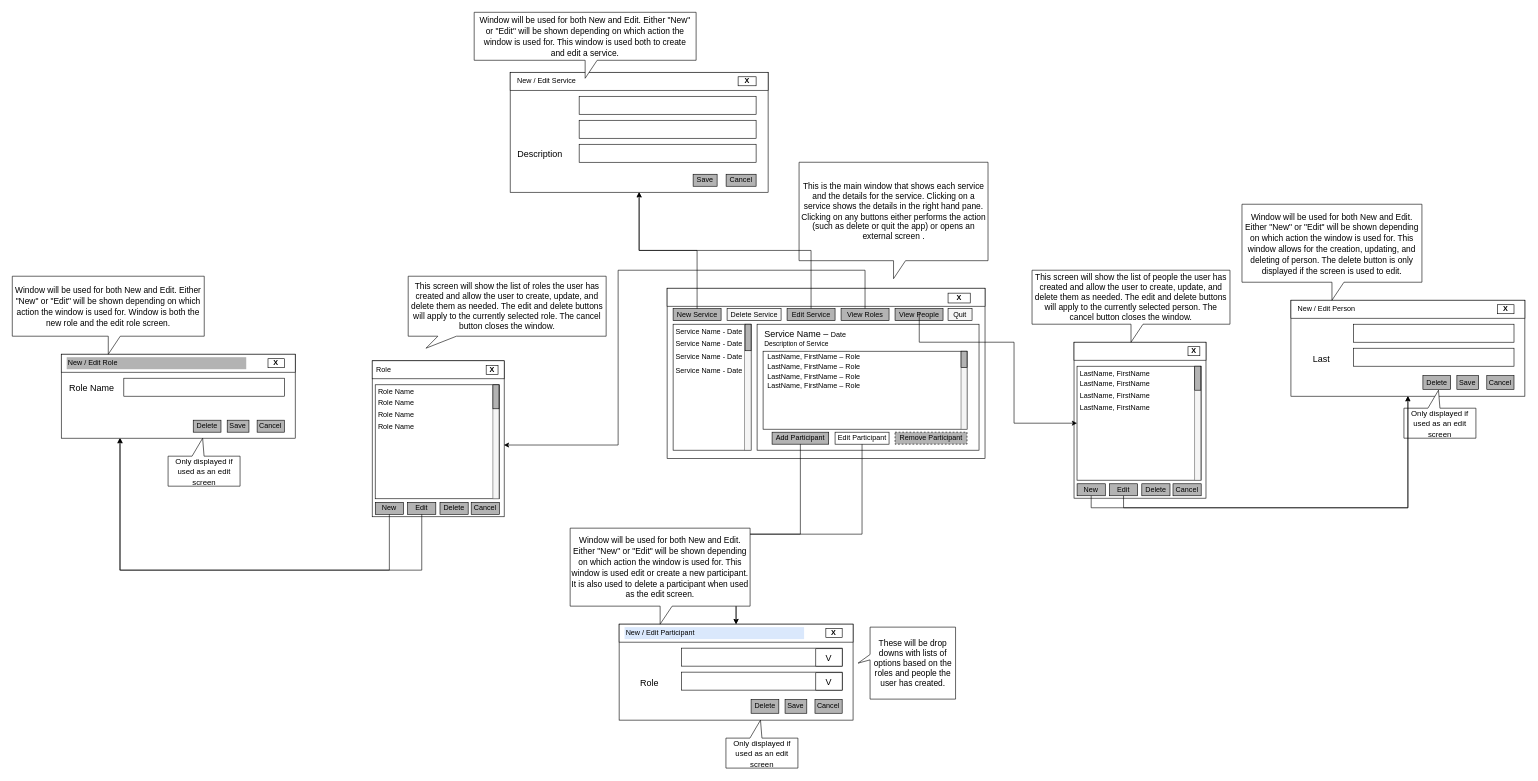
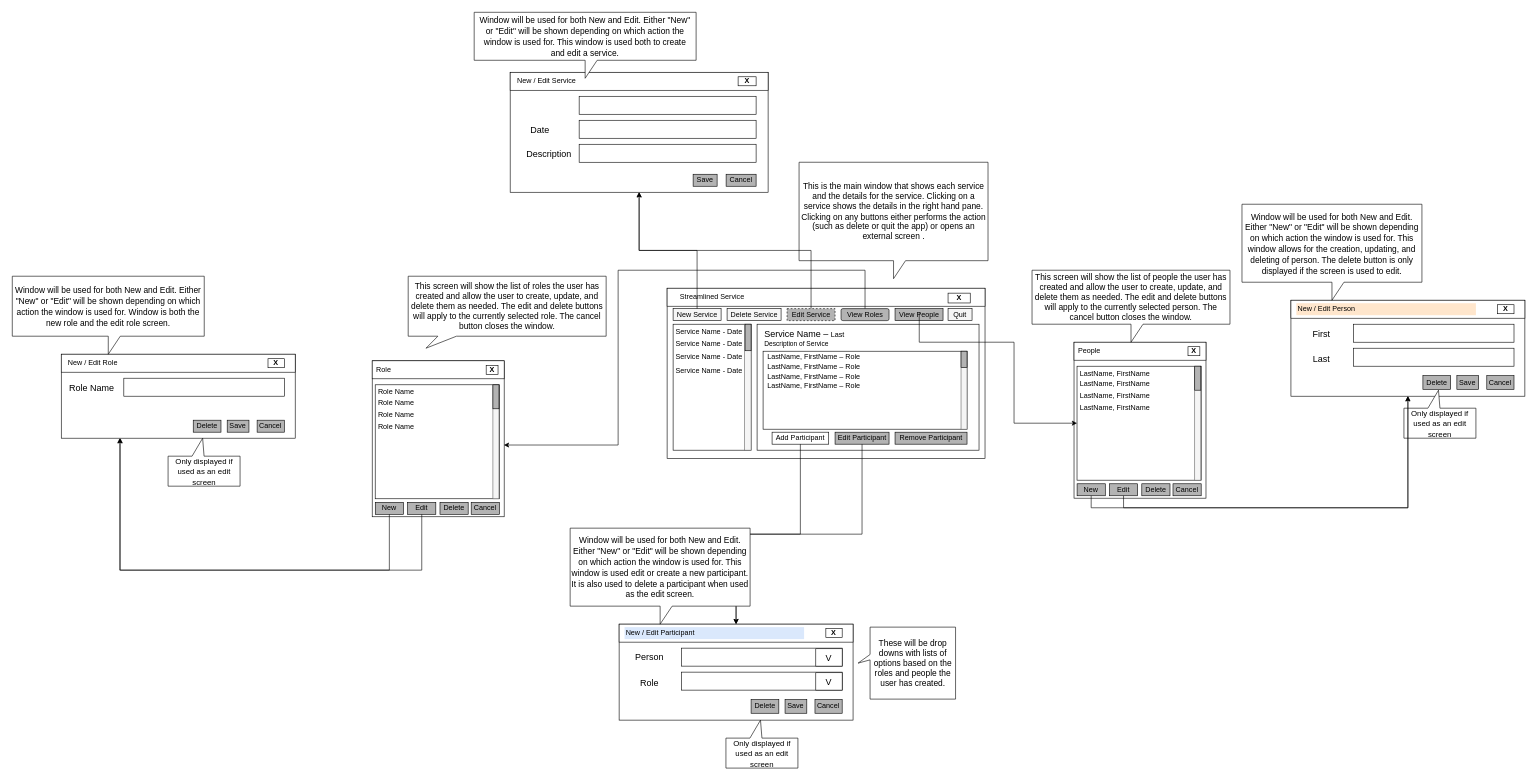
none -> (540, 129)
(540, 153) -> (549, 153)
none -> (712, 297)
(1387, 309) -> (1387, 309)
(697, 315) -> (697, 315)
(811, 315) -> (811, 315)
(865, 315) -> (865, 315)
(806, 333) -> (806, 333)
none -> (1321, 333)
none -> (1124, 351)
(157, 363) -> (157, 363)
(801, 438) -> (801, 438)
(862, 438) -> (862, 438)
(931, 438) -> (931, 438)
none -> (649, 657)
